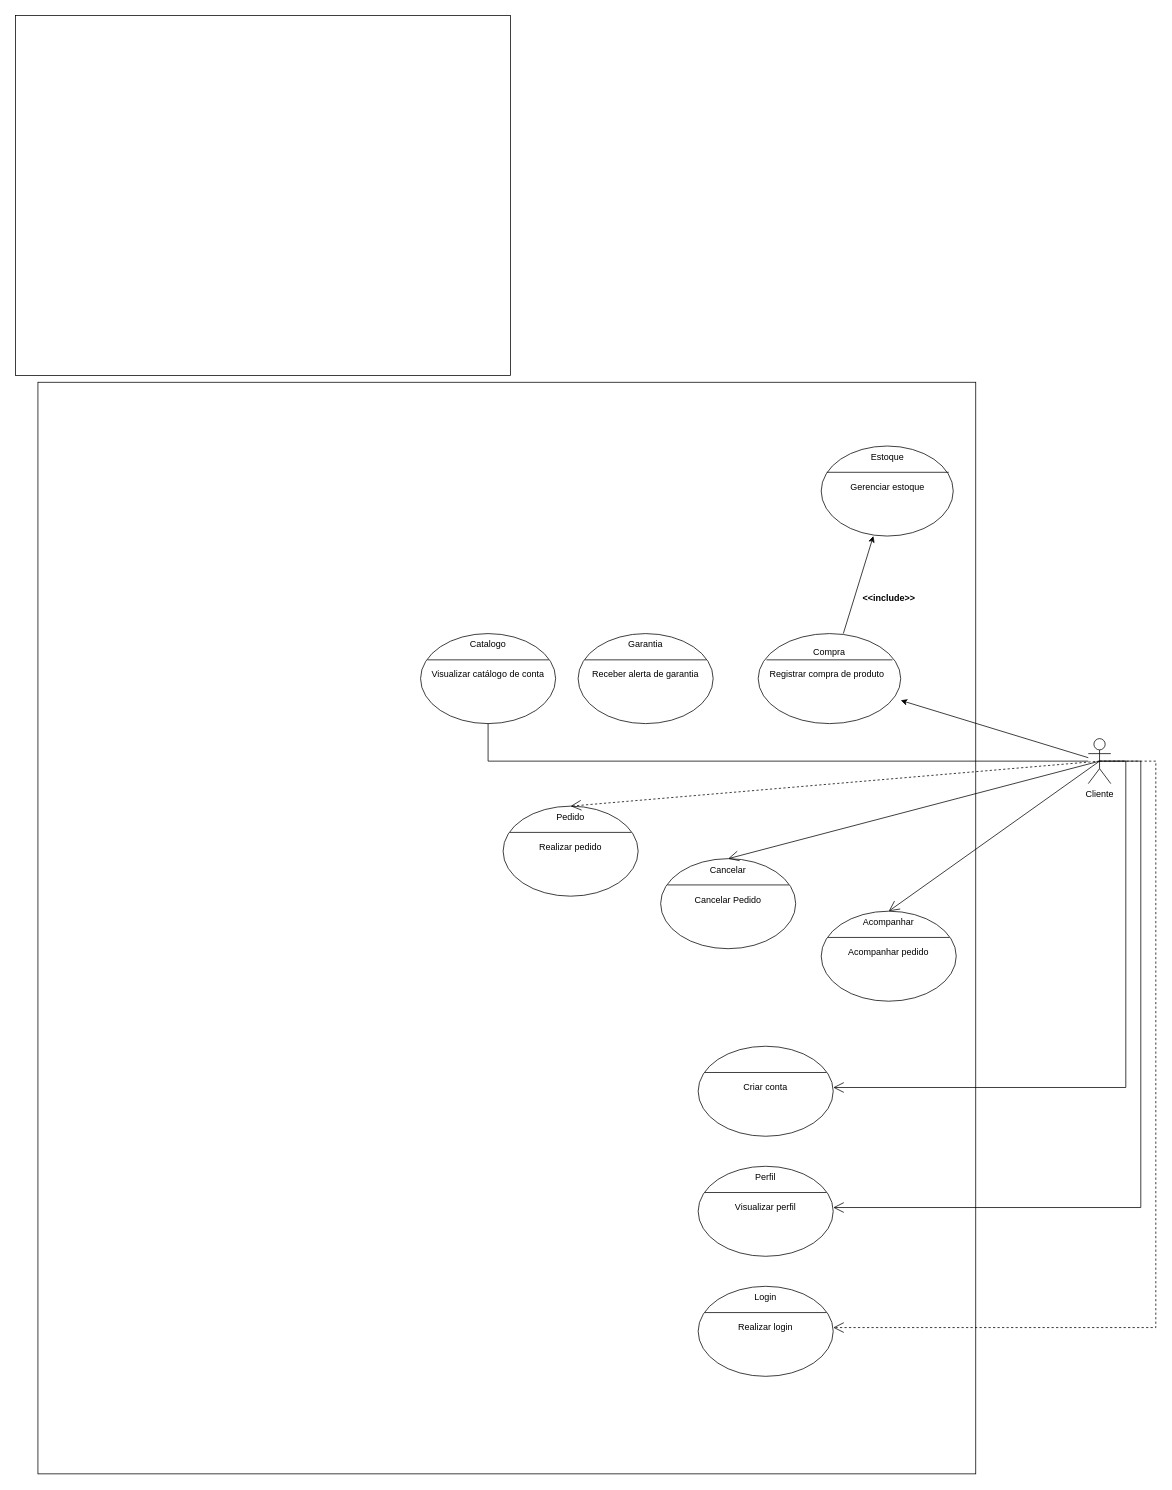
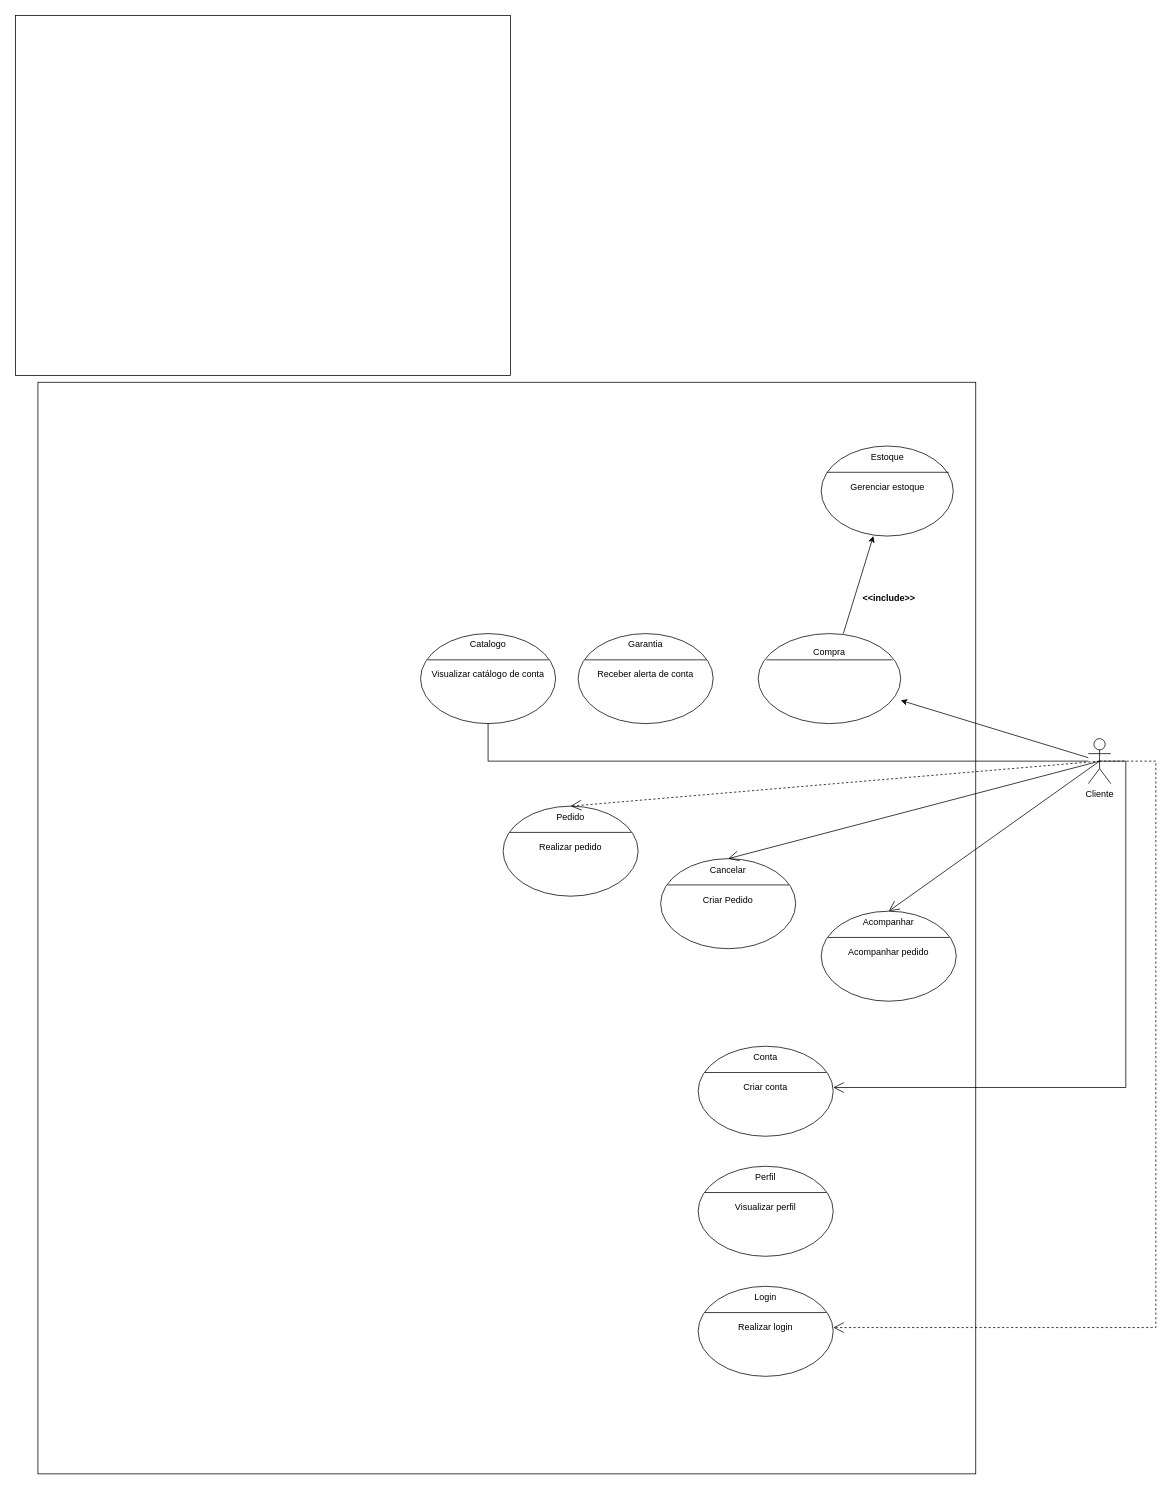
(645, 675) -> (645, 675)
(827, 675) -> none
(728, 900) -> (728, 900)
none -> (765, 1057)
(1140, 1137) -> none
